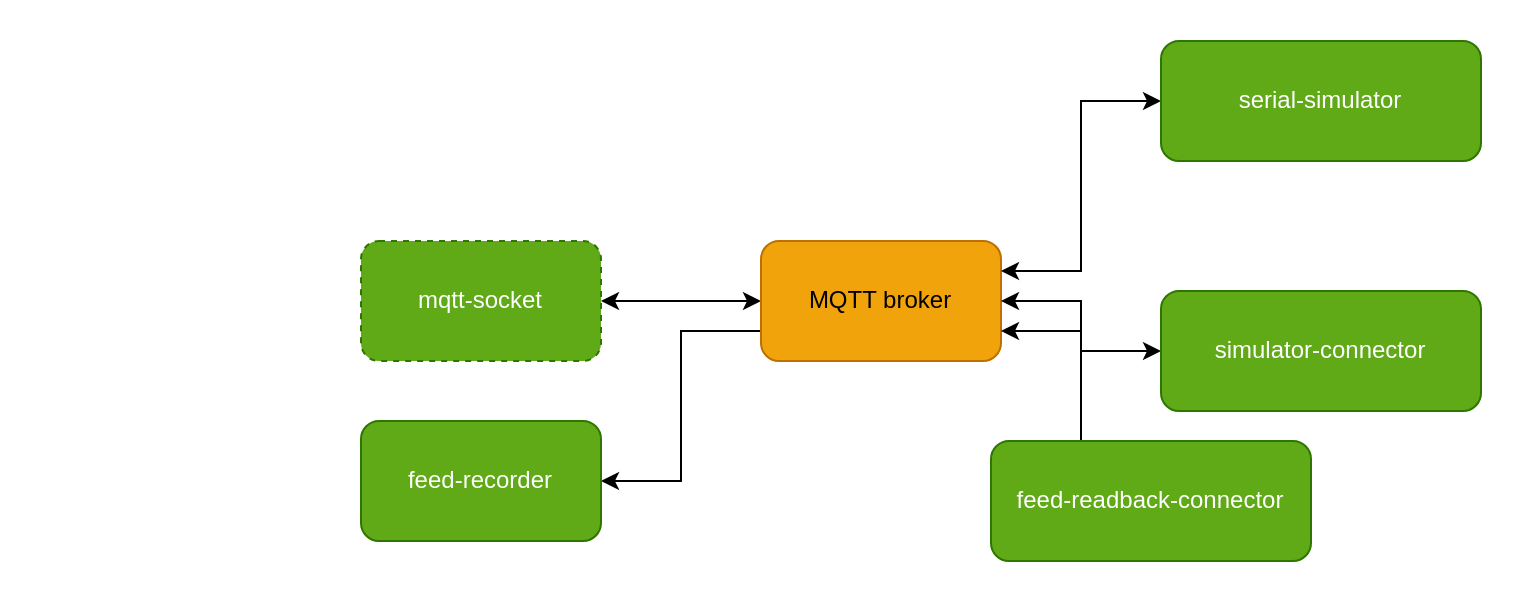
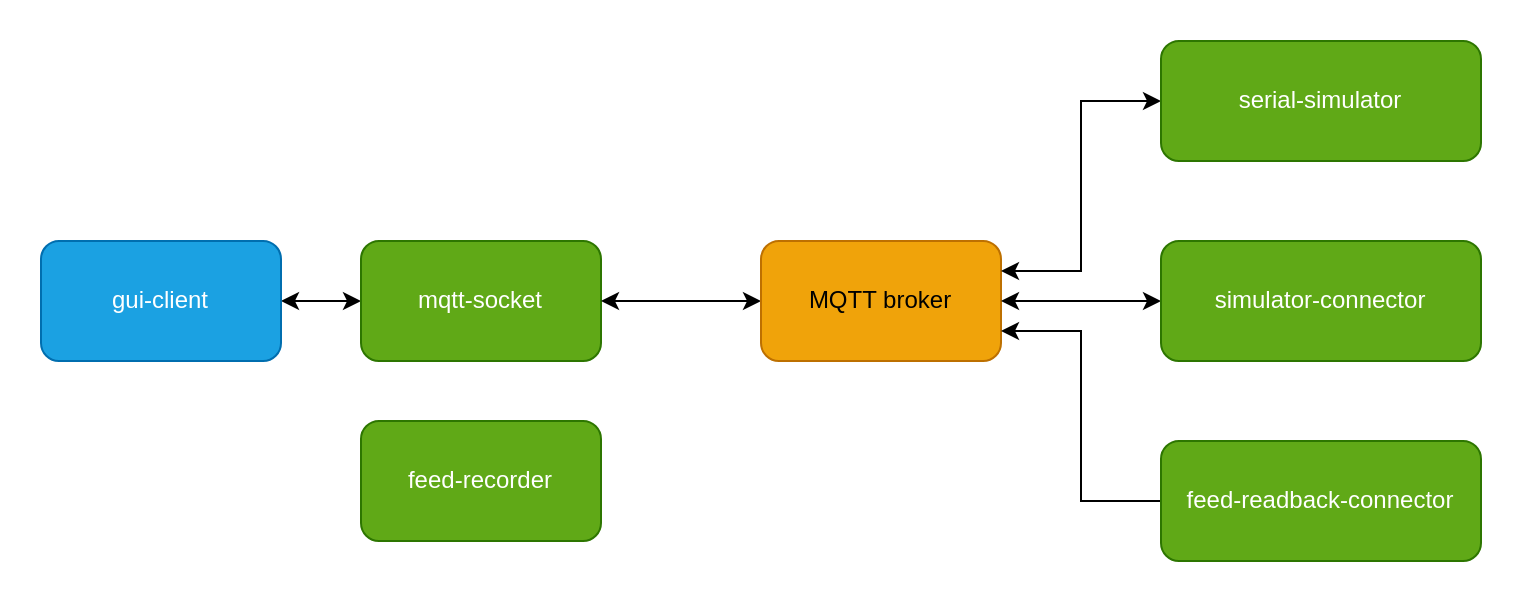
none -> (161, 301)
none -> (321, 301)
(481, 301) -> (481, 301)
(1321, 351) -> (1321, 301)
(681, 399) -> none
(1151, 501) -> (1321, 501)
